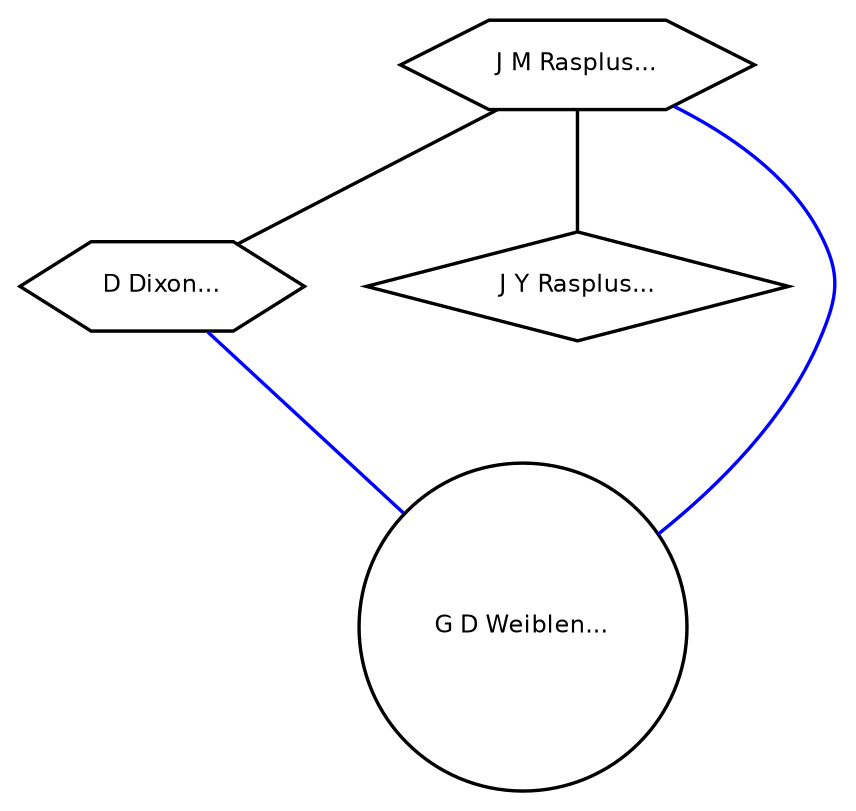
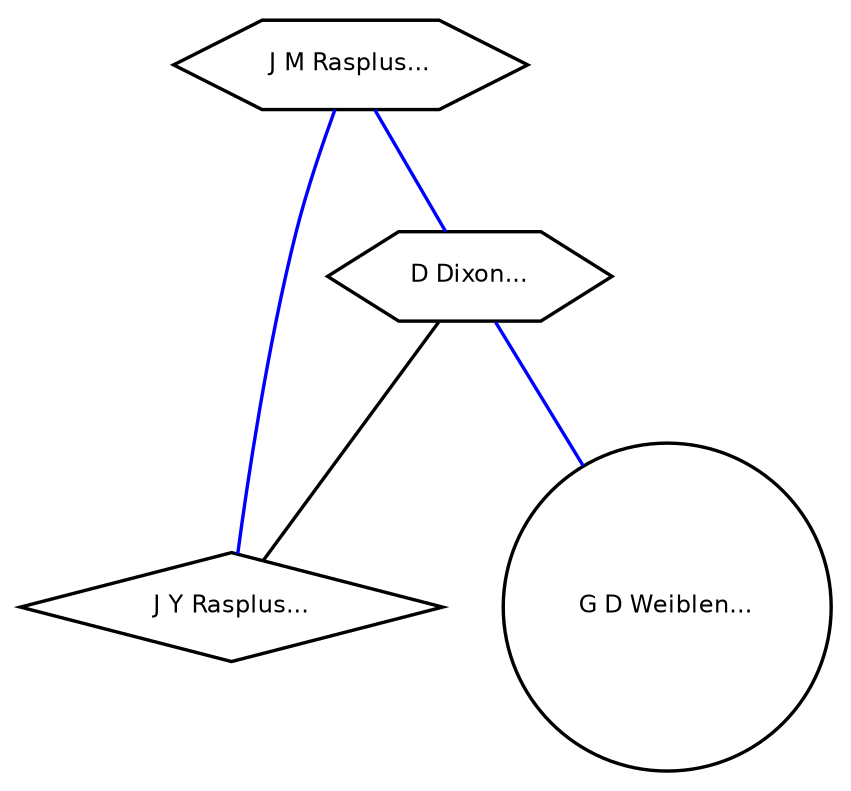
(577, 170) -> (275, 329)
(368, 177) -> (410, 171)
(829, 315) -> none
none -> (351, 441)
